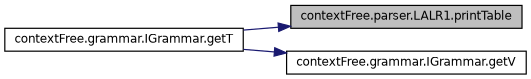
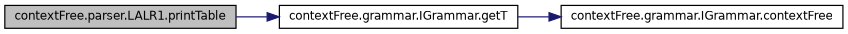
(261, 29) -> (252, 17)
(406, 63) -> (702, 17)
